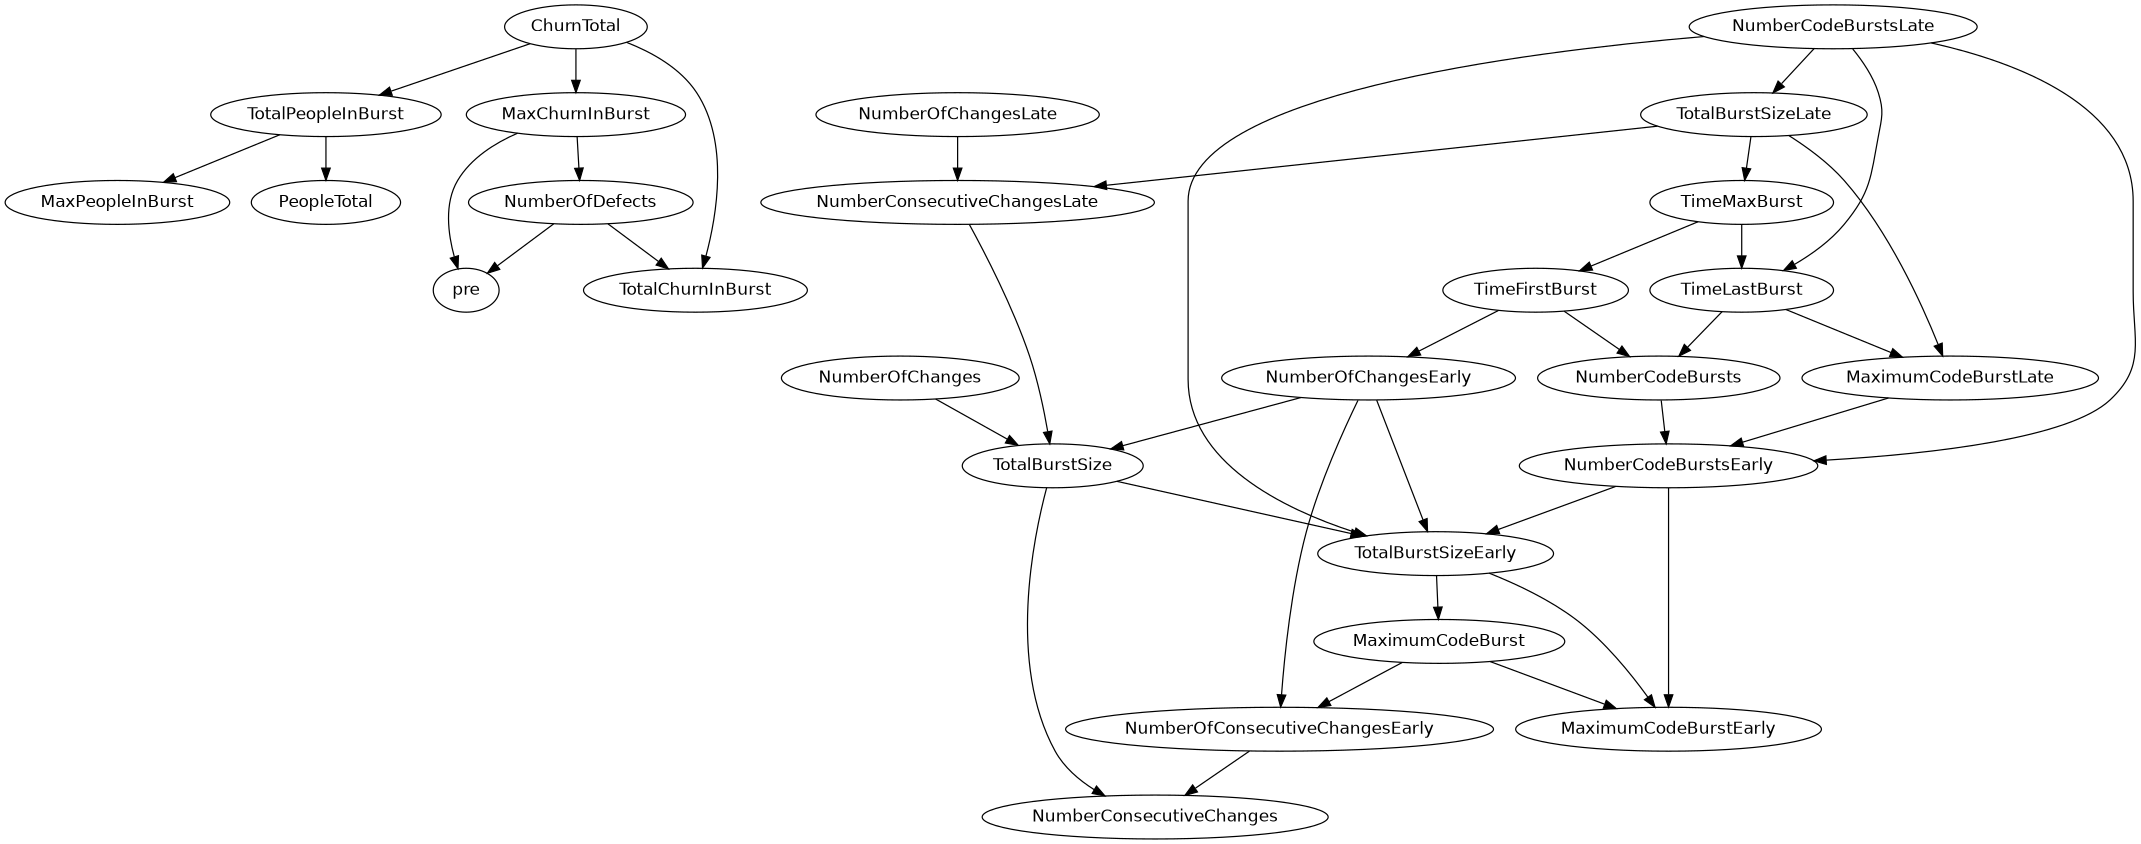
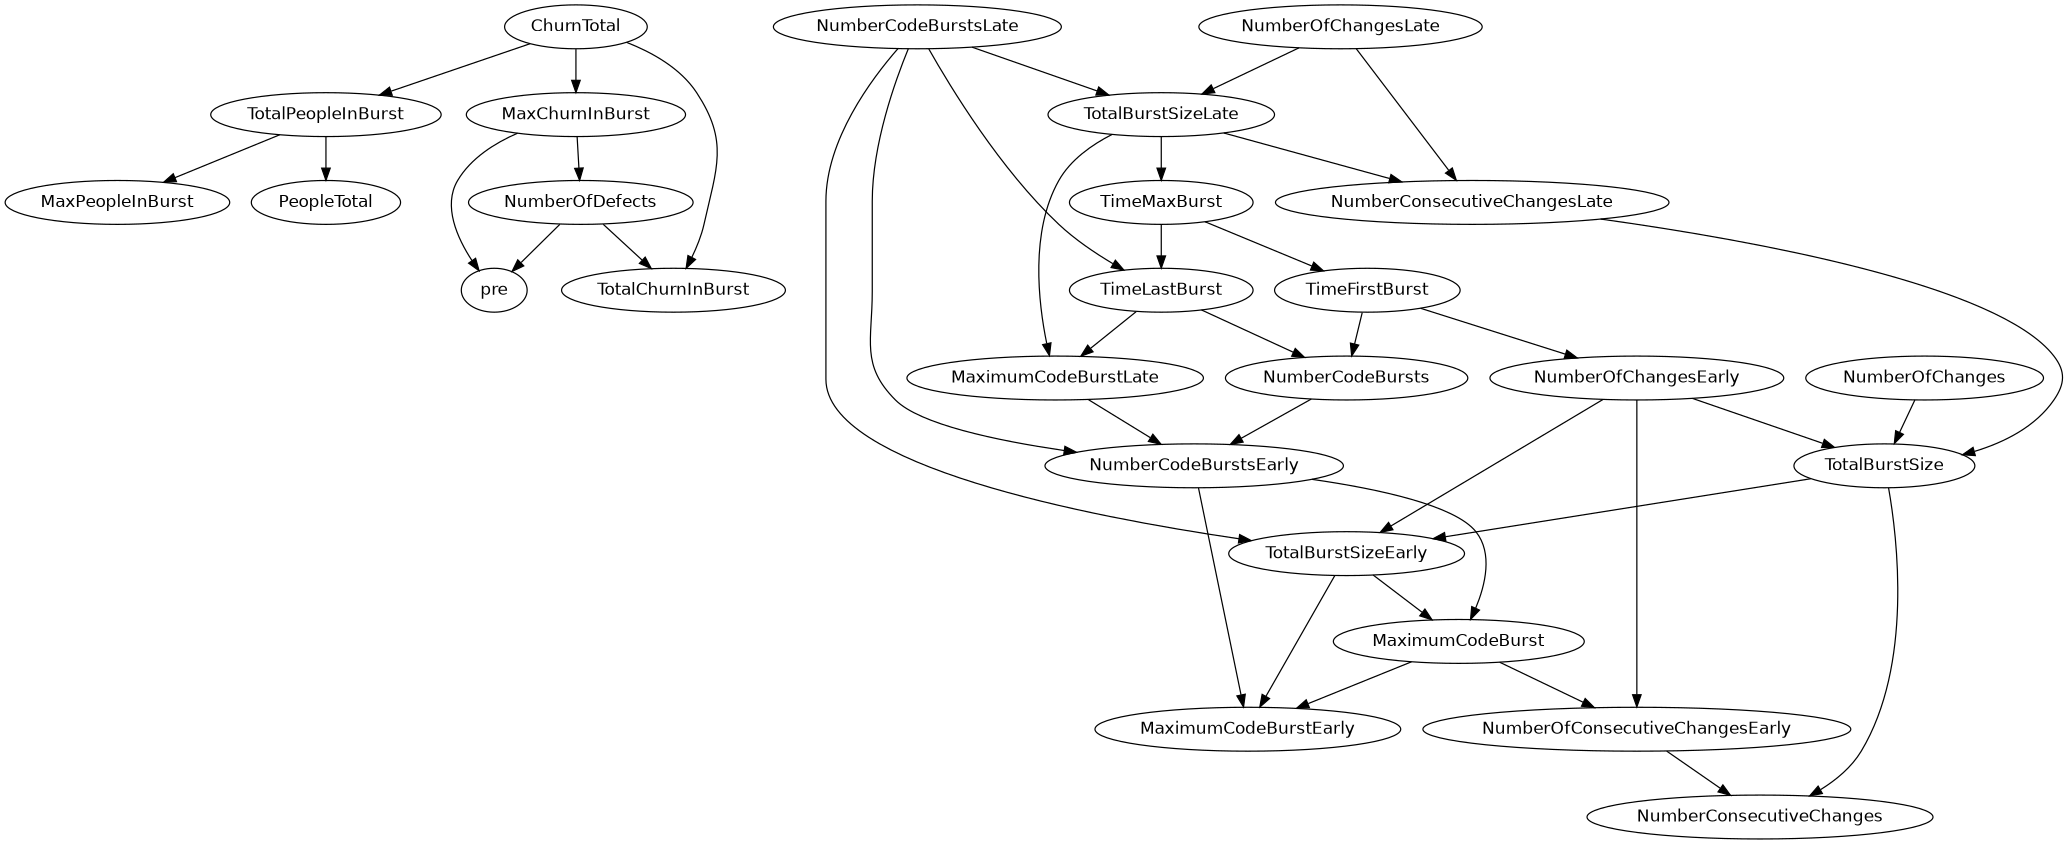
none -> (1256, 68)
(1557, 508) -> (1442, 510)
